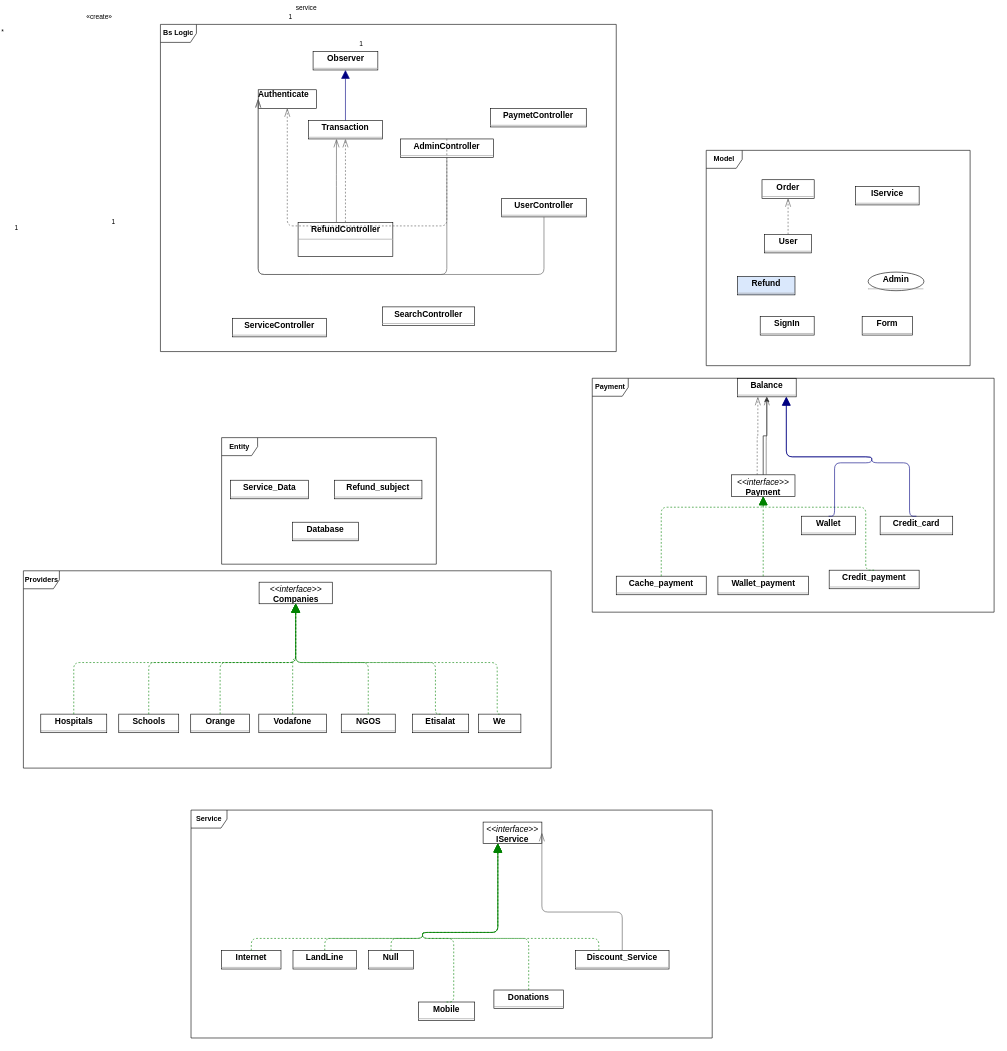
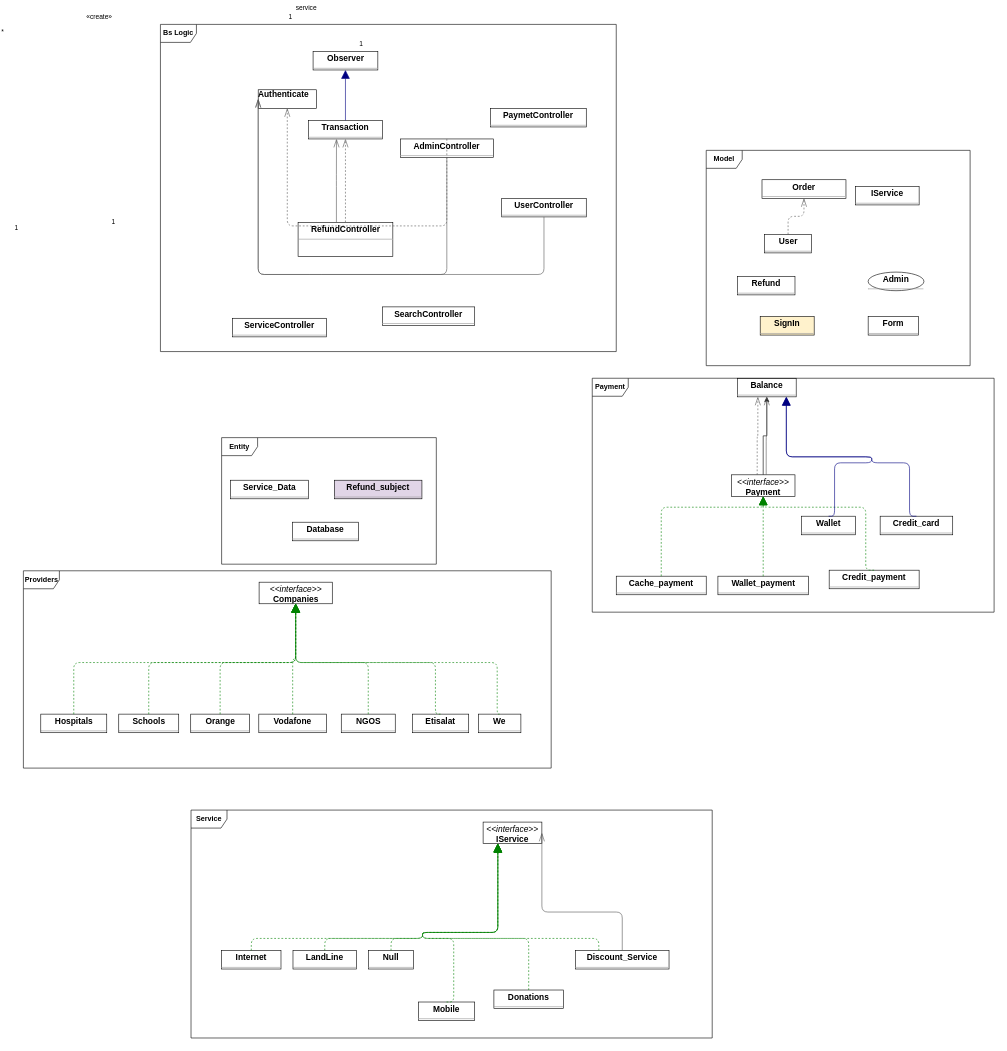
(788, 189) -> (804, 189)
(767, 286) -> (767, 286)
(788, 326) -> (788, 326)
(888, 326) -> (894, 326)
(378, 490) -> (378, 490)
